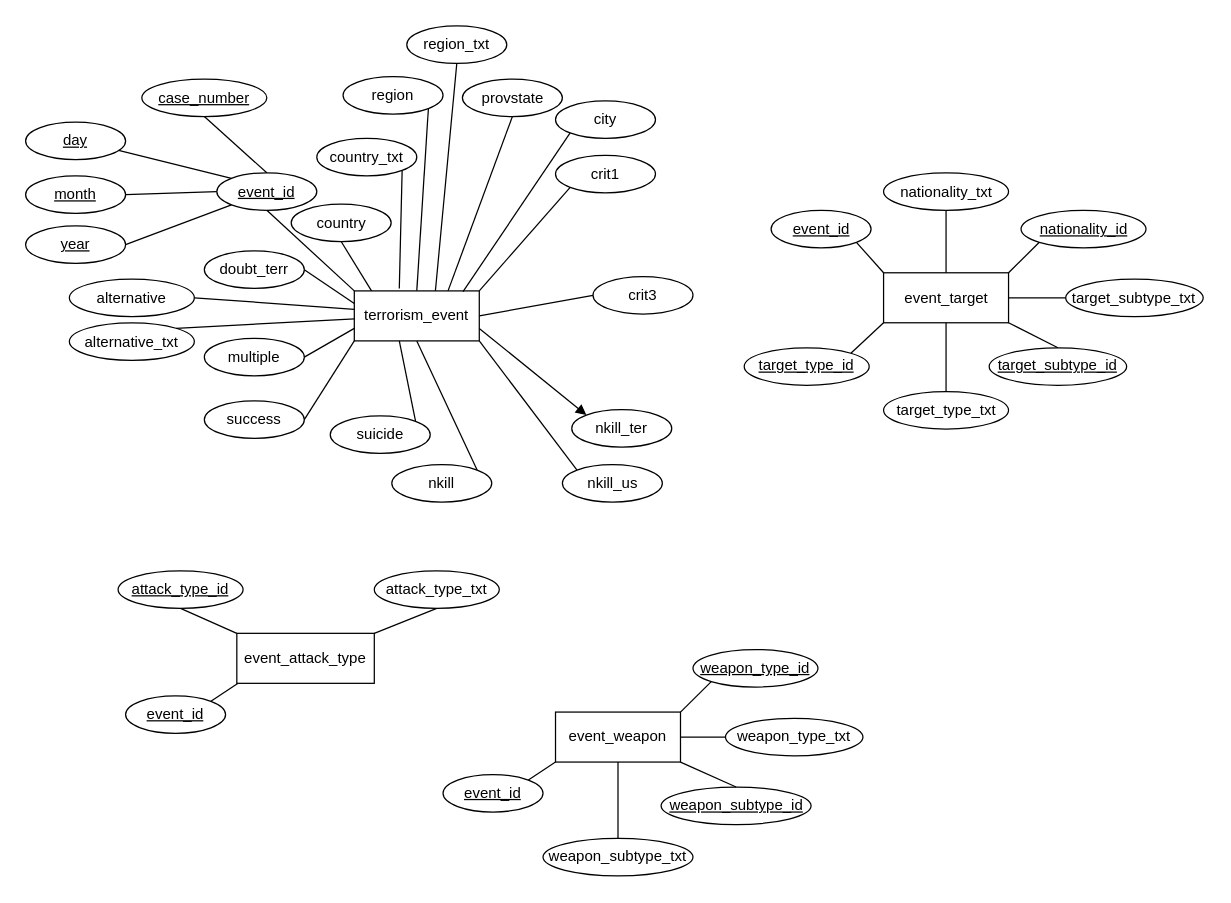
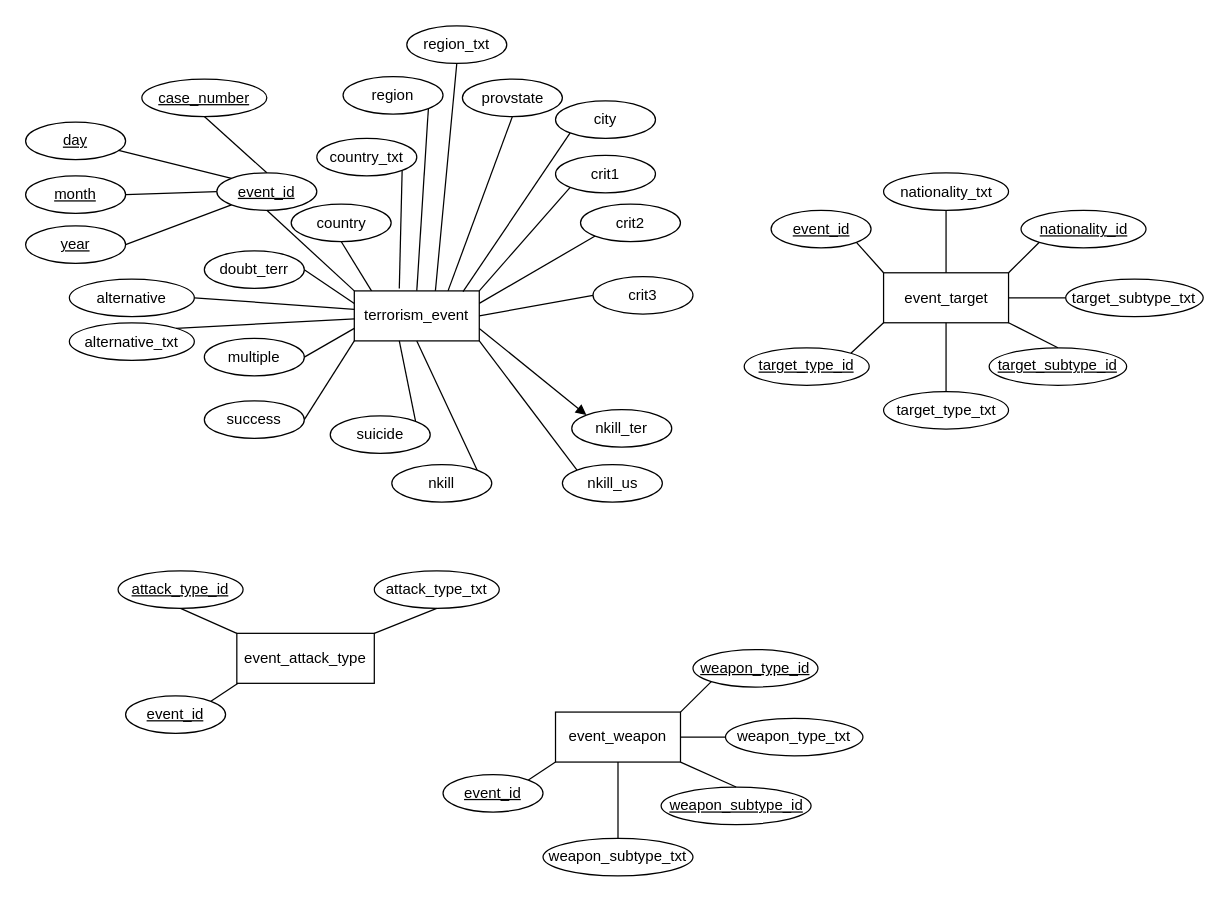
none -> (631, 223)
none -> (537, 269)
